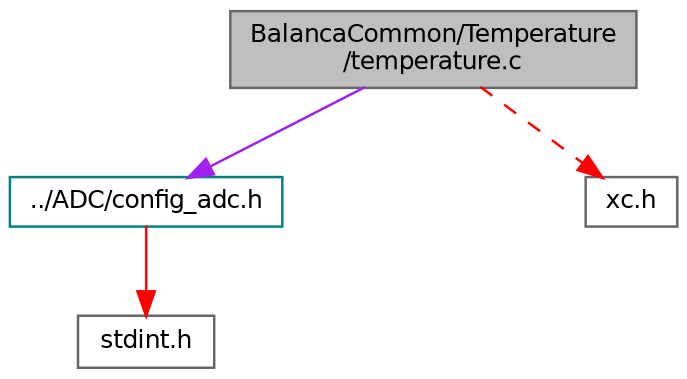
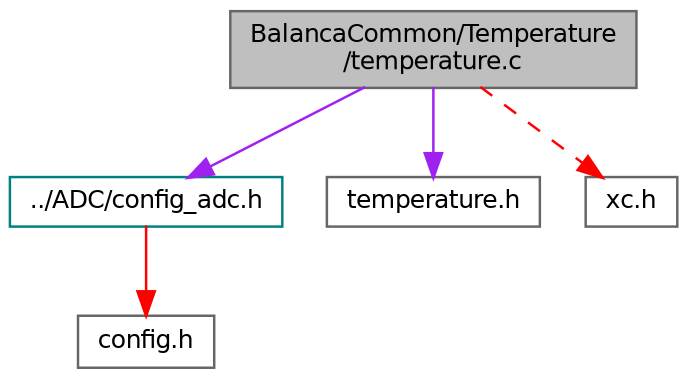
none -> (433, 202)
(146, 342) -> (146, 342)
